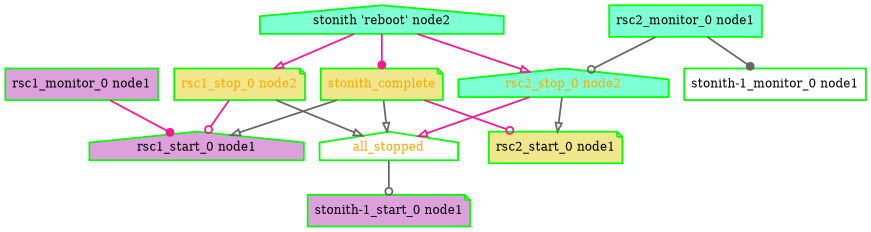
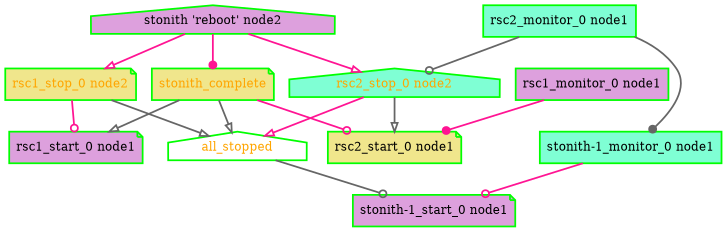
(382, 21) -> (213, 21)
(775, 84) -> (631, 147)
(138, 115) -> (497, 115)
(197, 147) -> (76, 147)
none -> (536, 178)
